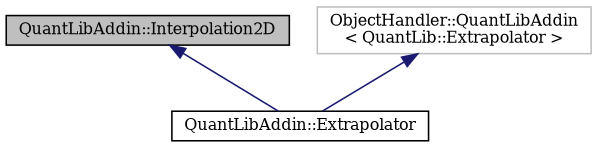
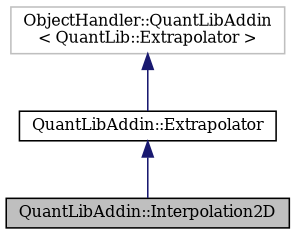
(231, 82) -> (148, 178)
